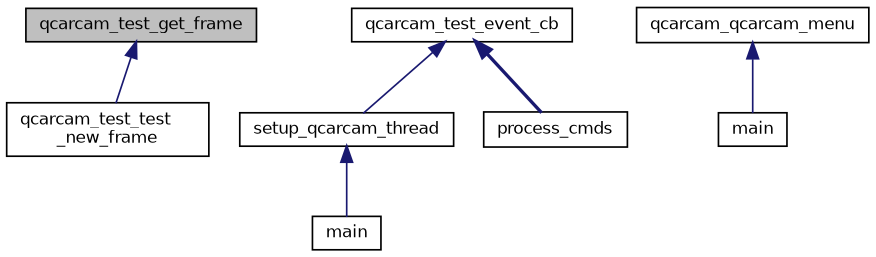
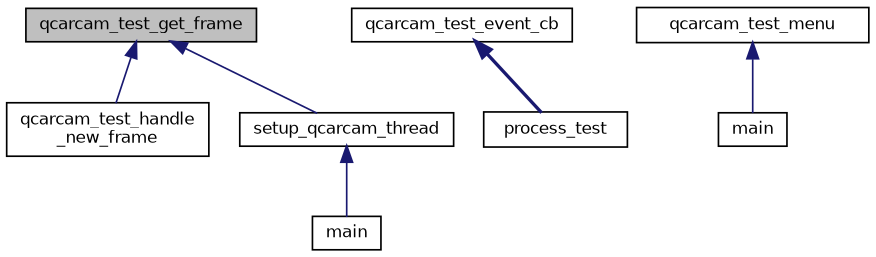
(753, 25) -> (753, 25)
(398, 83) -> (251, 81)
(108, 129) -> (108, 129)
(556, 129) -> (556, 129)
